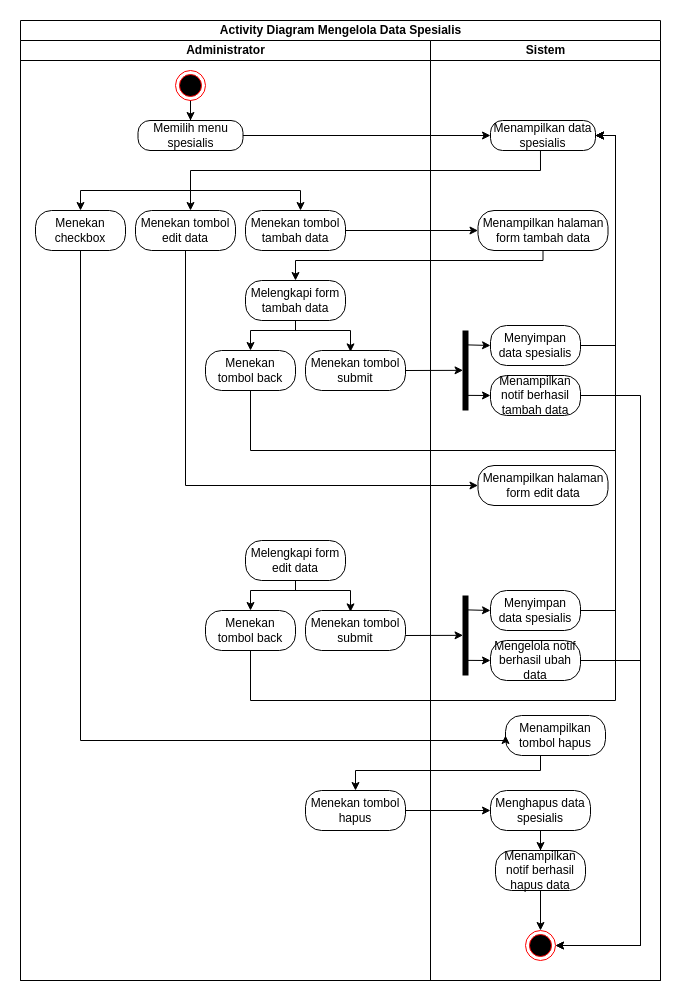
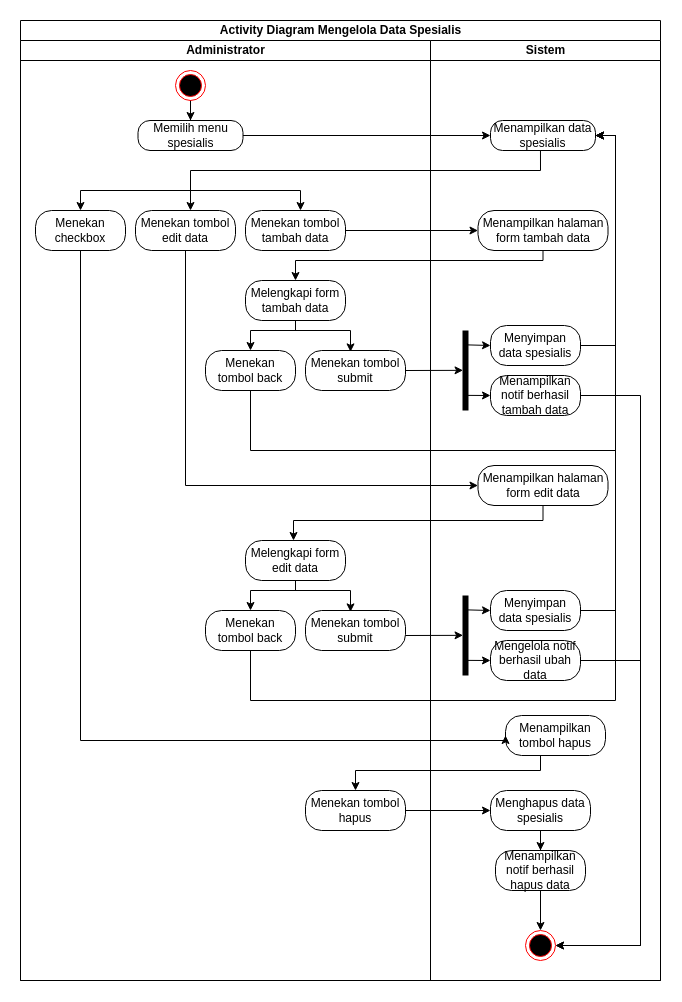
none -> (420, 521)
